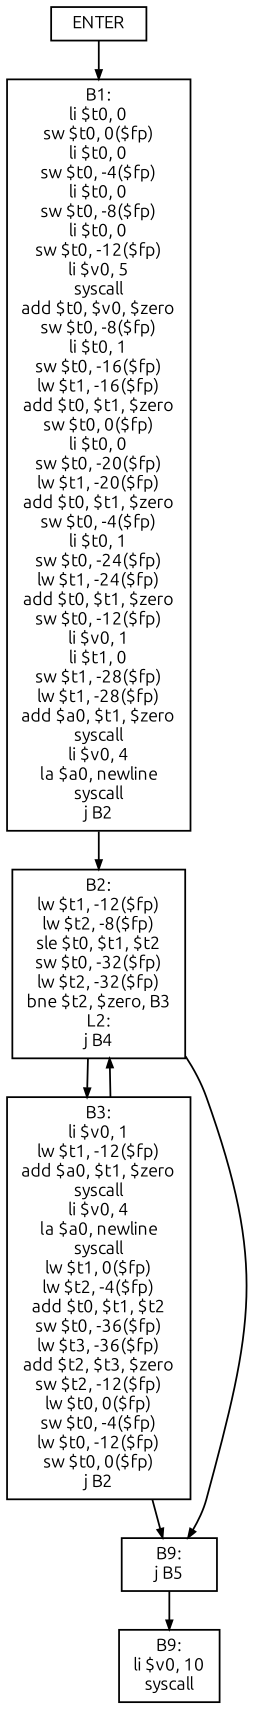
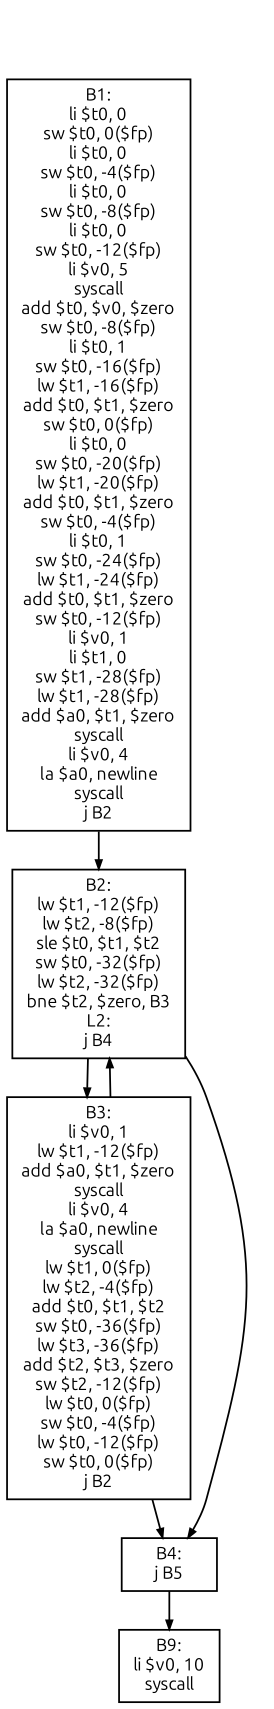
(99, 24) -> none
(169, 1565) -> (169, 1565)
